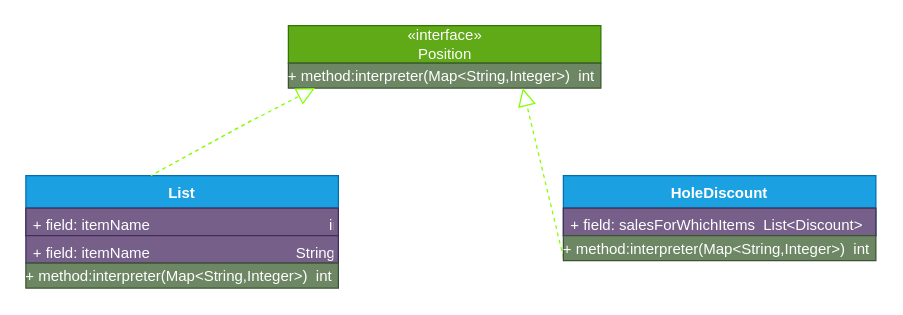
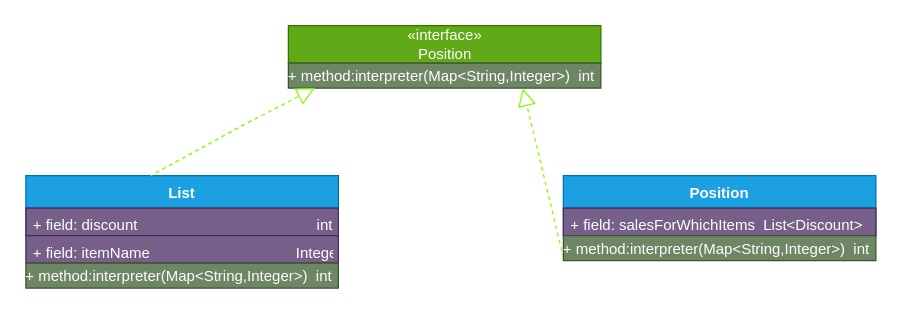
(719, 193) -> (719, 193)
(243, 225) -> (243, 225)
(229, 253) -> (235, 253)
